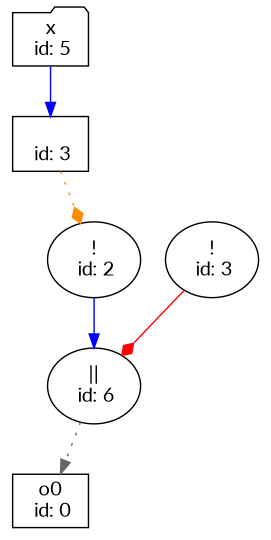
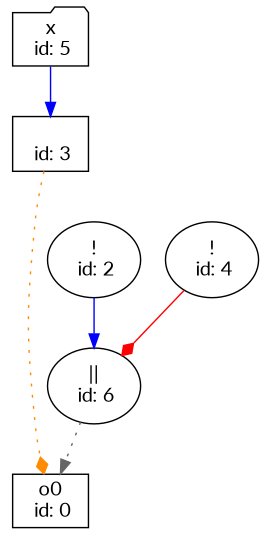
(68, 189) -> (29, 314)
(212, 260) -> (212, 260)
